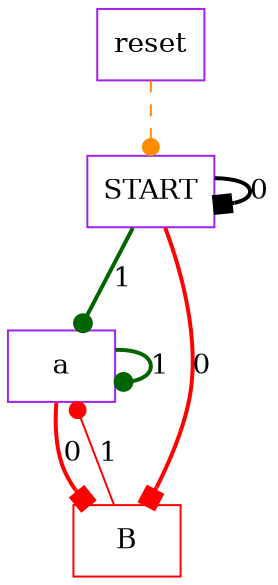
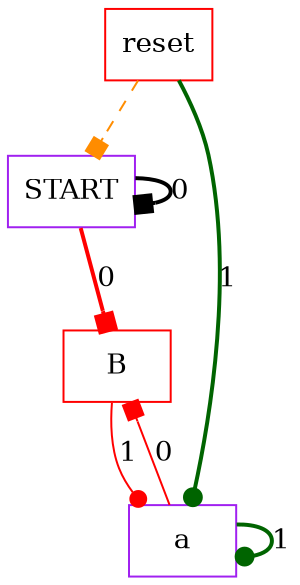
(151, 45) -> (159, 45)
(151, 110) -> (121, 109)
(110, 272) -> (220, 283)
(58, 448) -> (154, 463)
